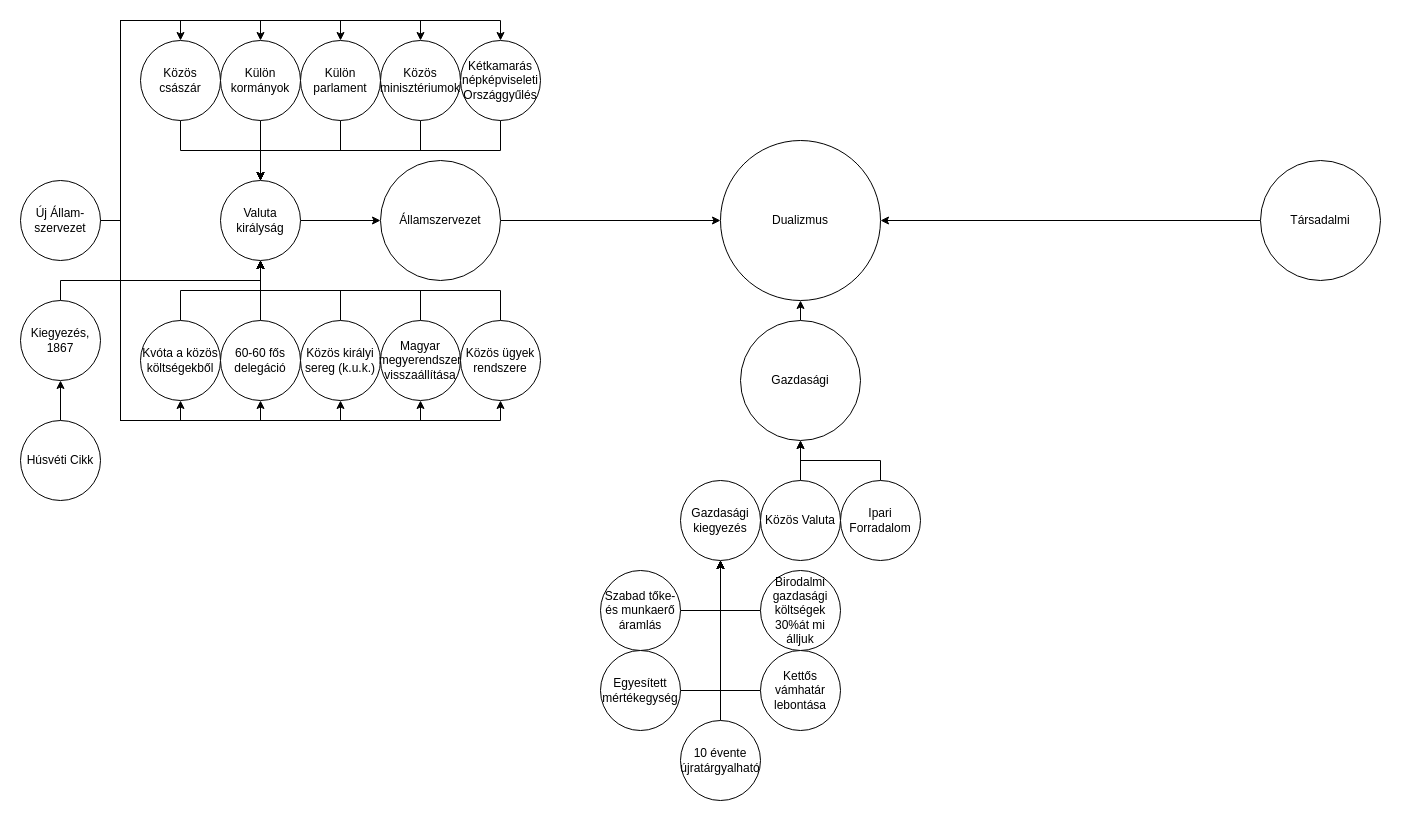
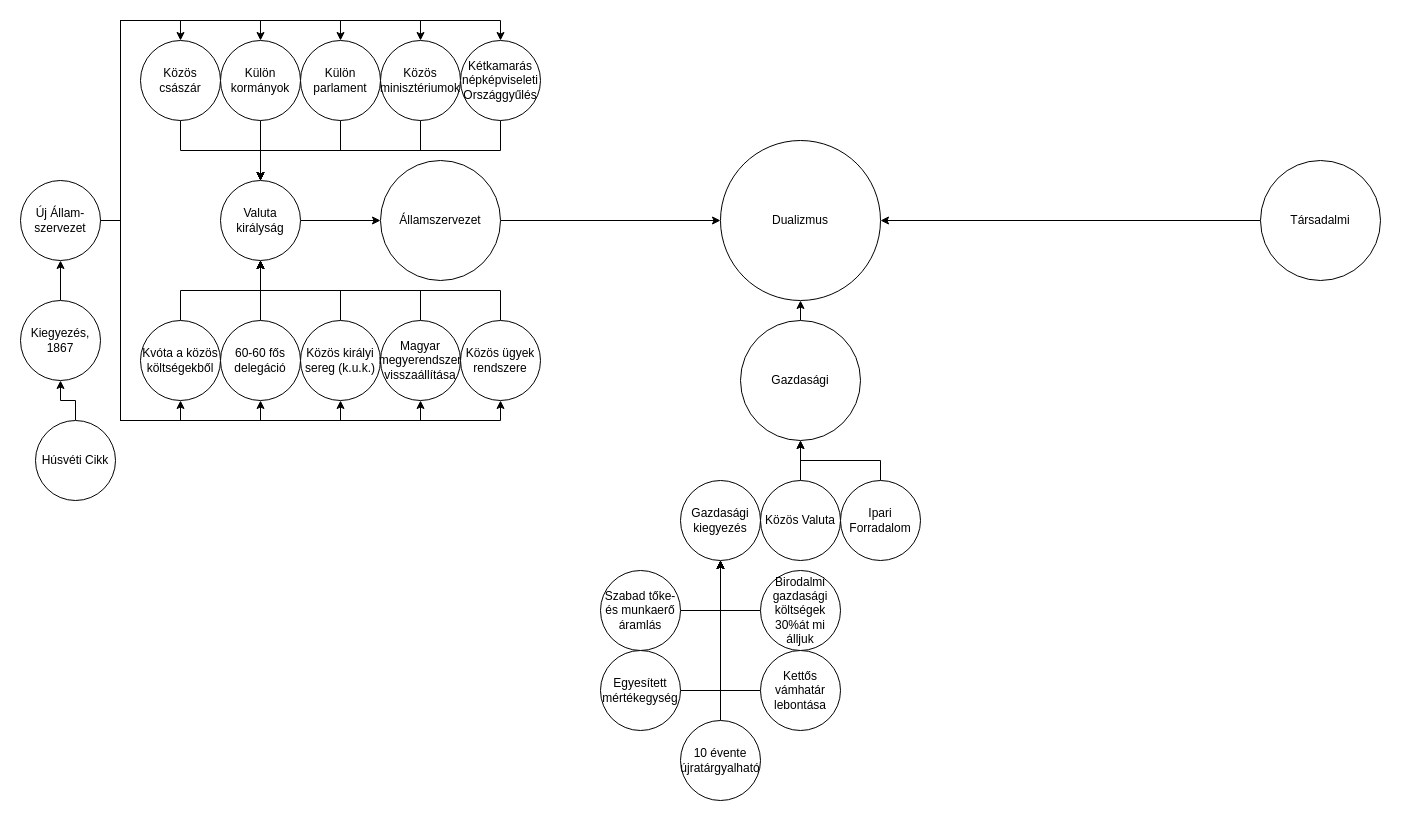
(159, 281) -> (61, 275)
(61, 461) -> (76, 461)
